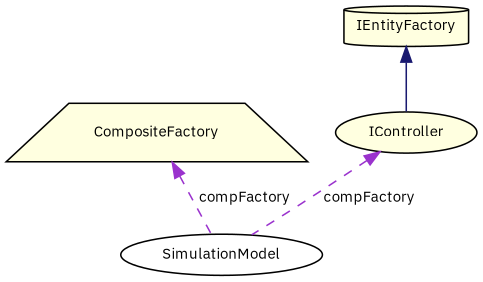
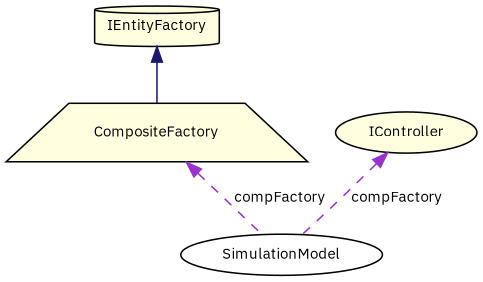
(406, 87) -> (157, 83)
